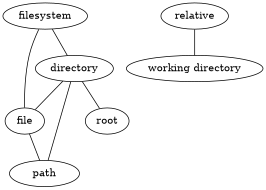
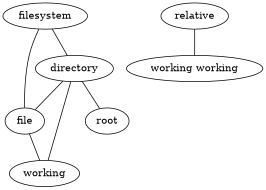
(195, 69) -> (195, 69)
(44, 174) -> (44, 174)
